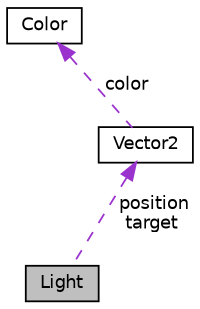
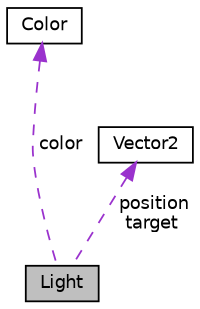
(101, 92) -> (34, 165)
